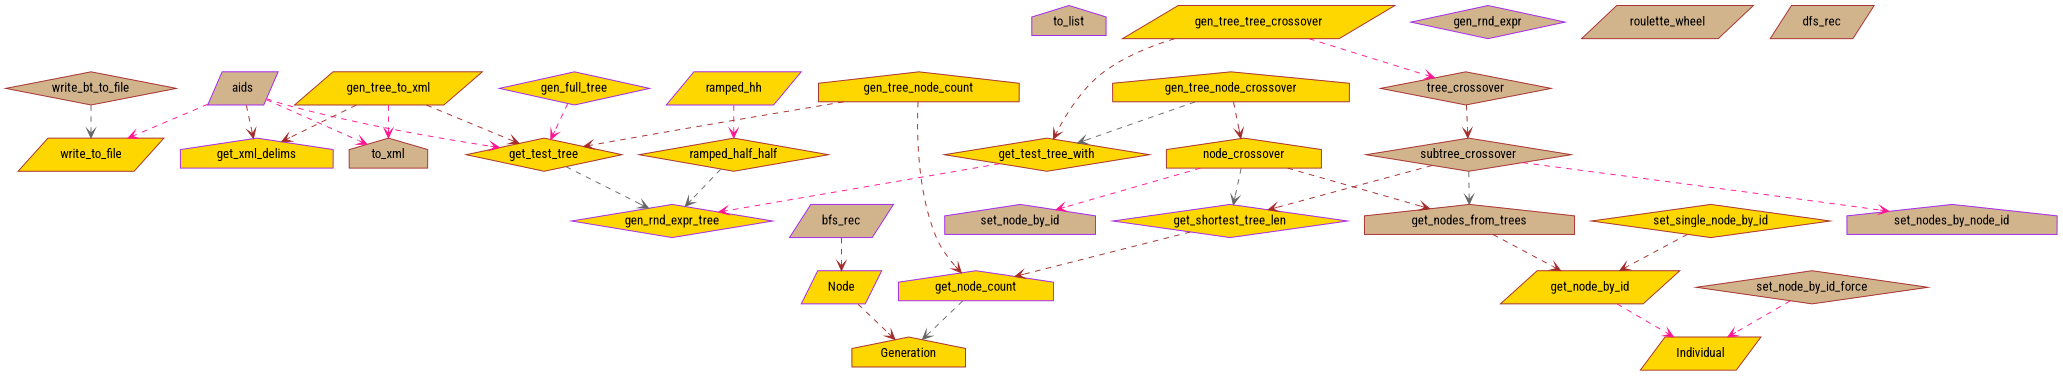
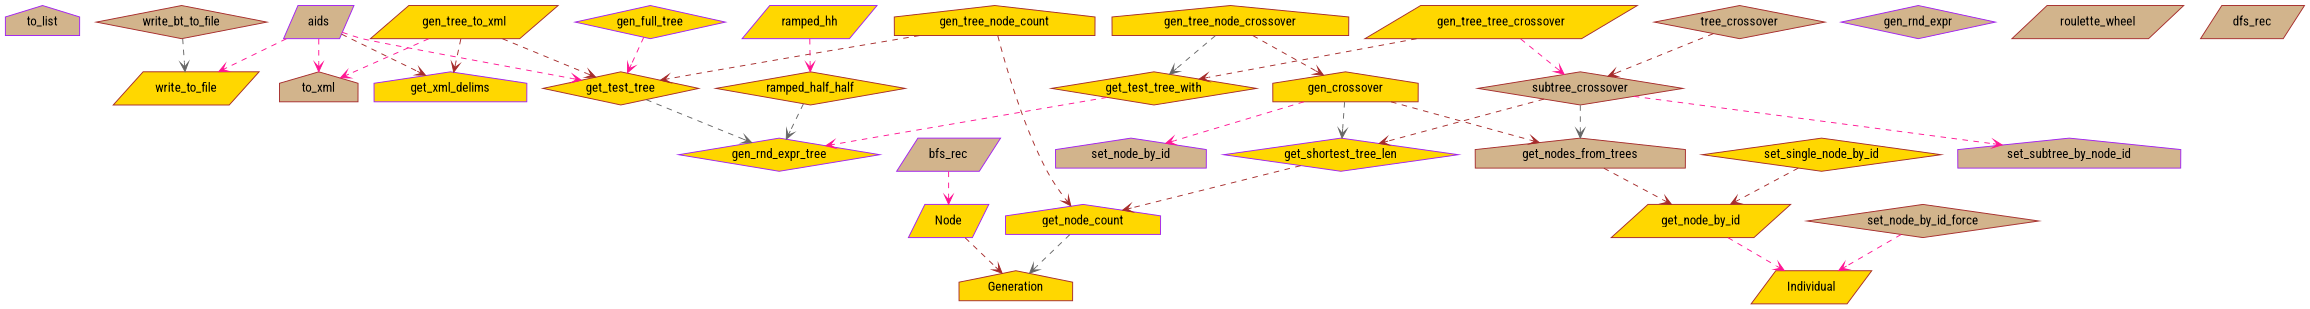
(1367, 57) -> (1539, 54)
(1244, 155) -> (1346, 88)
(1952, 221) -> (2069, 155)
(841, 250) -> (949, 183)
